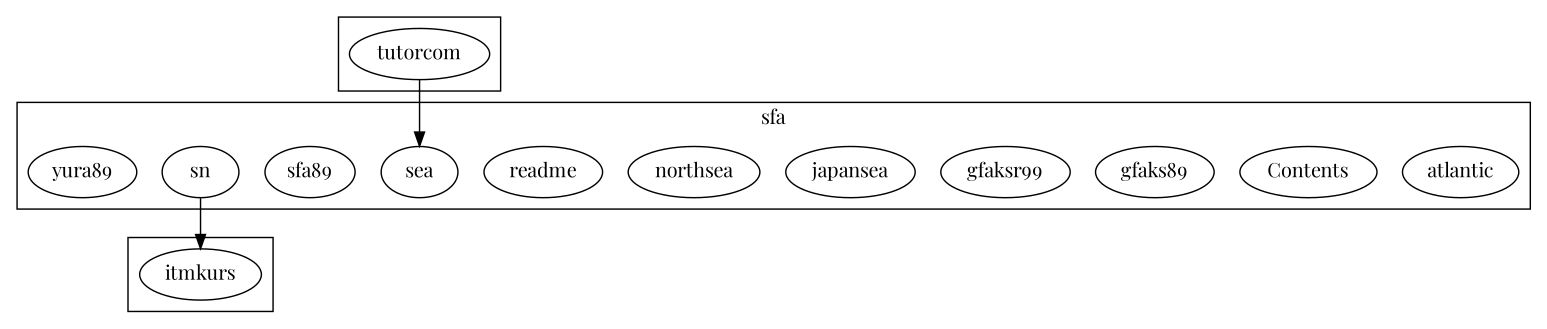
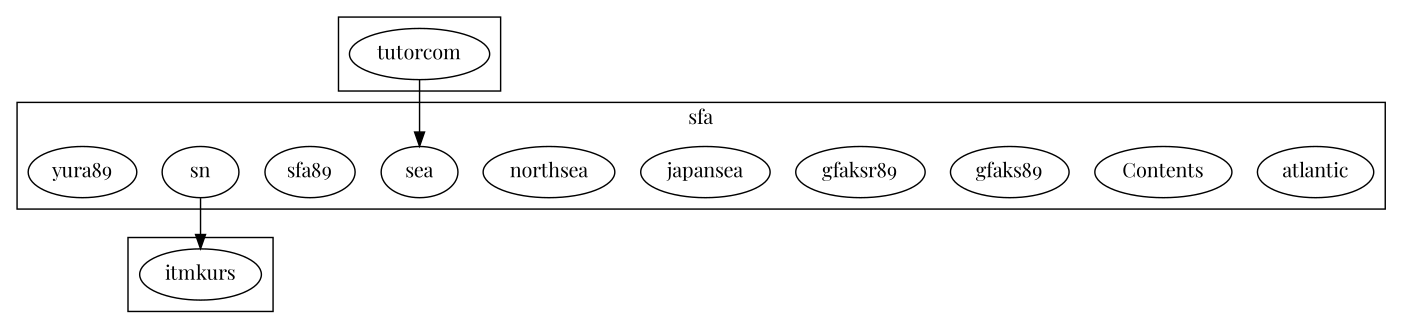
(543, 172) -> none
(1006, 172) -> (860, 172)
